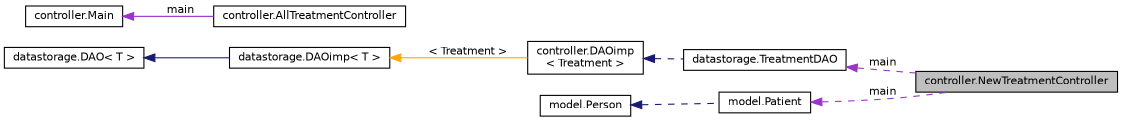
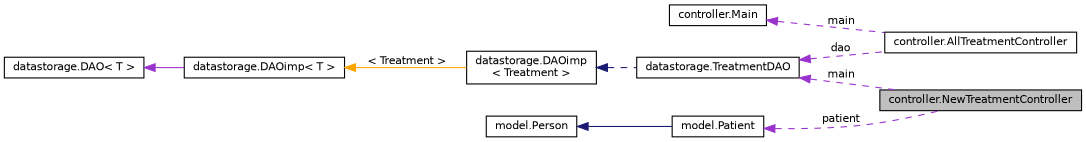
(174, 16) -> (831, 27)
none -> (847, 55)
(192, 58) -> (170, 68)
(585, 58) -> (532, 68)
(881, 92) -> (840, 119)
(680, 104) -> (630, 126)
